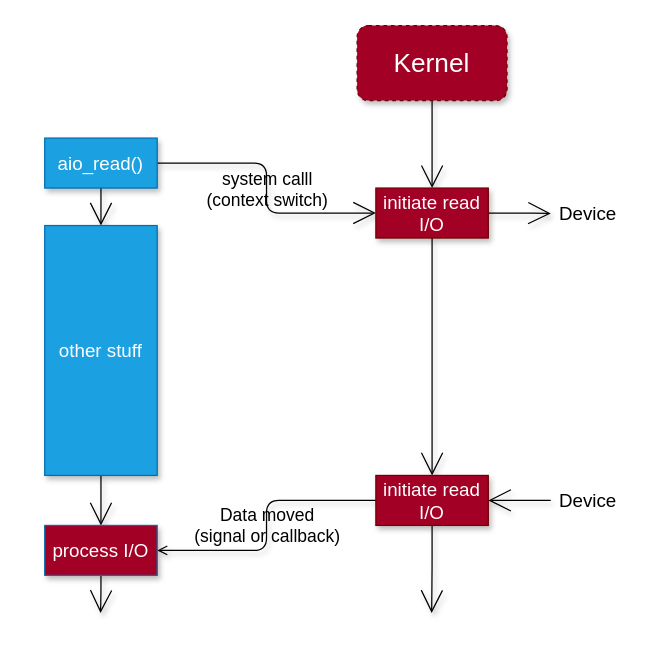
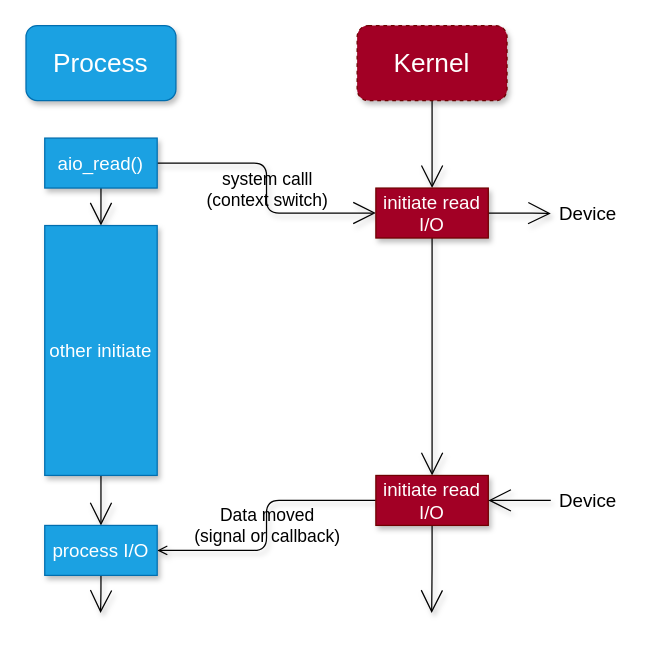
none -> (101, 63)
(101, 351) -> (101, 351)
(101, 551) -> (101, 551)
